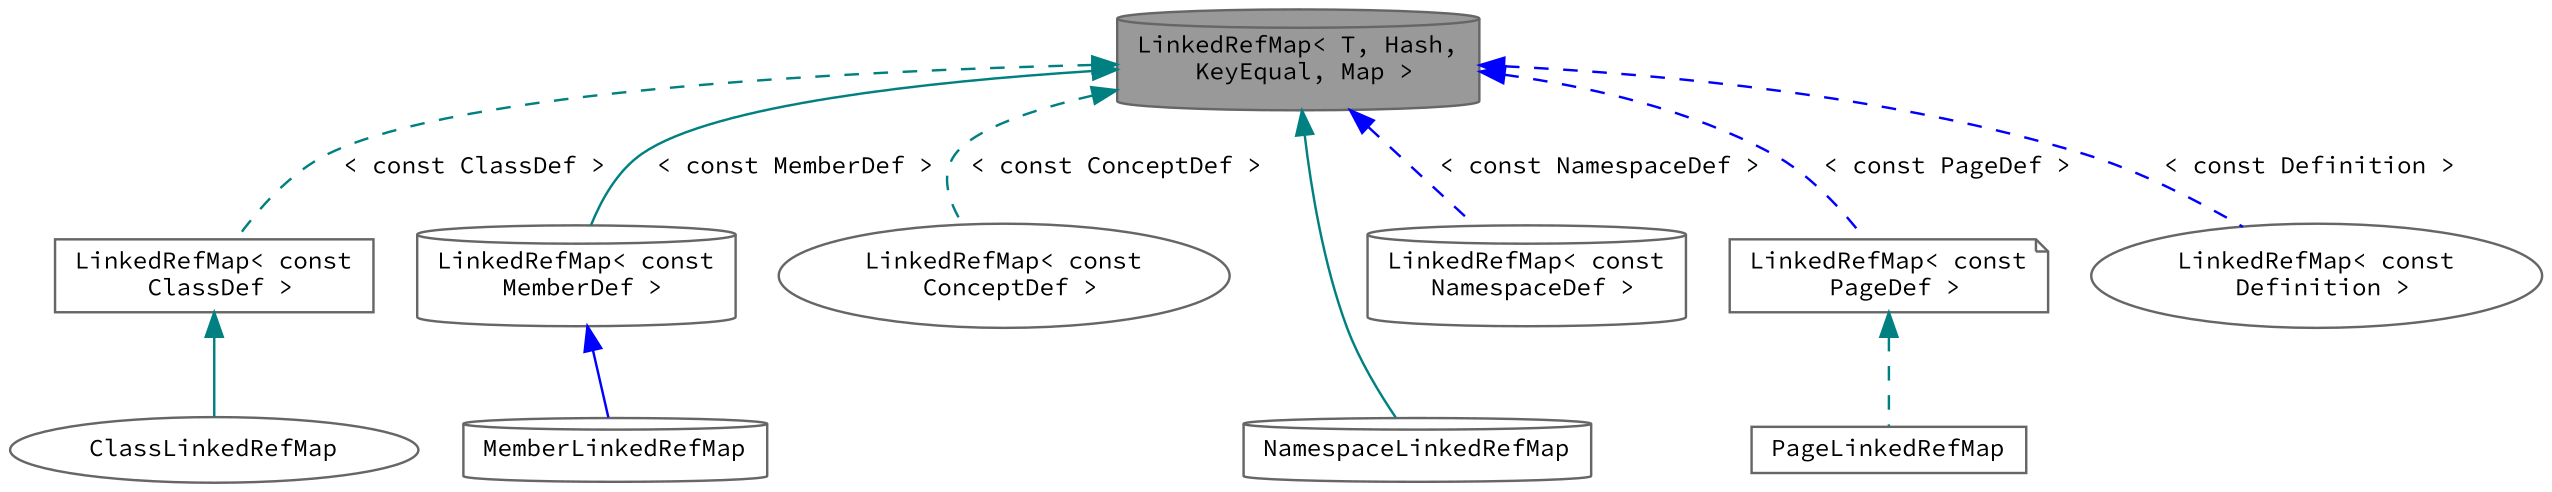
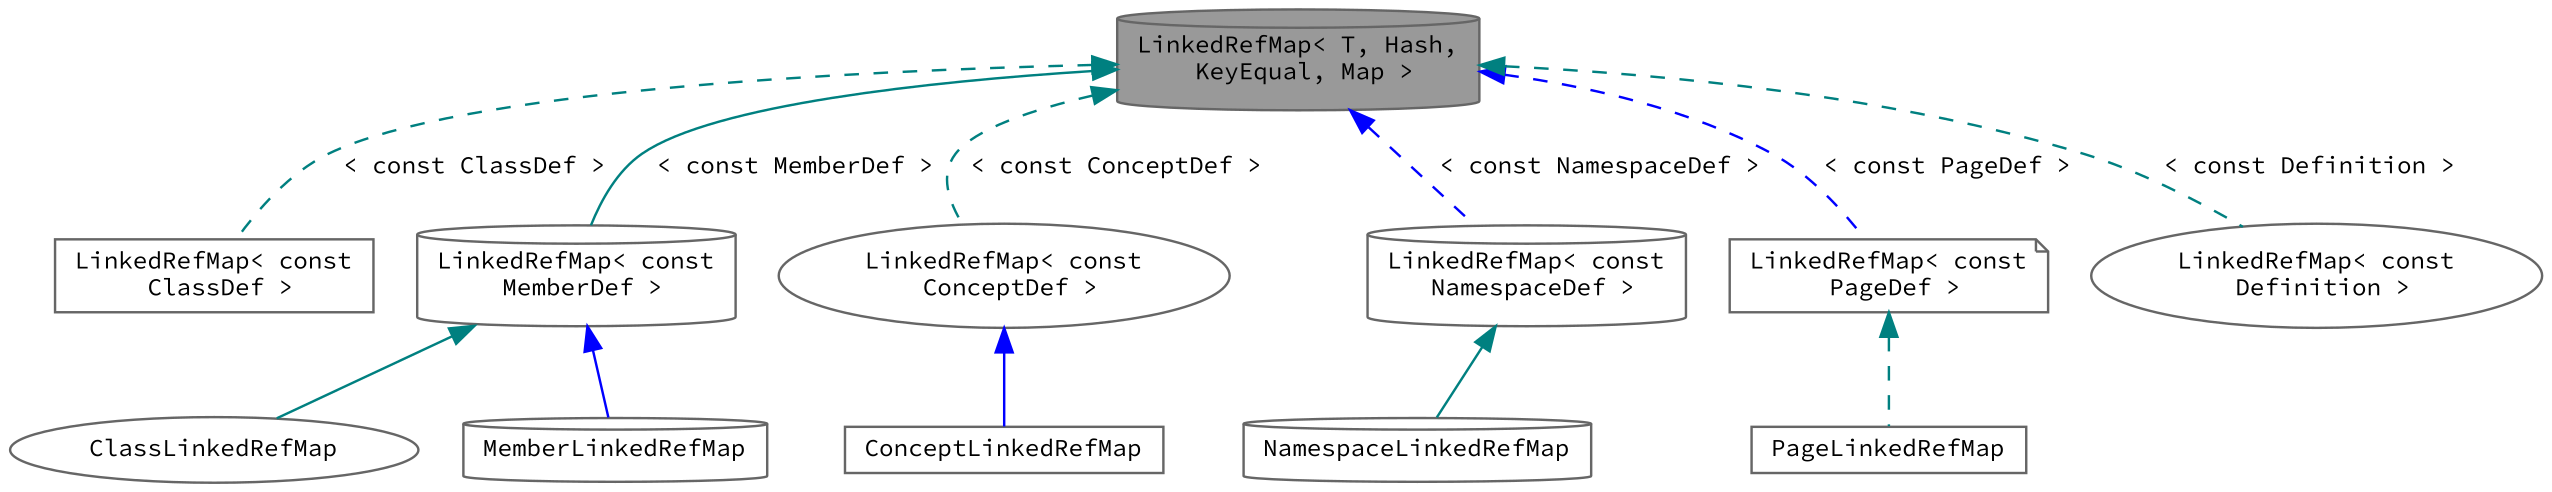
(1884, 107) -> (1884, 107)
(1333, 282) -> (1460, 382)
(214, 377) -> (365, 377)
none -> (1004, 450)
